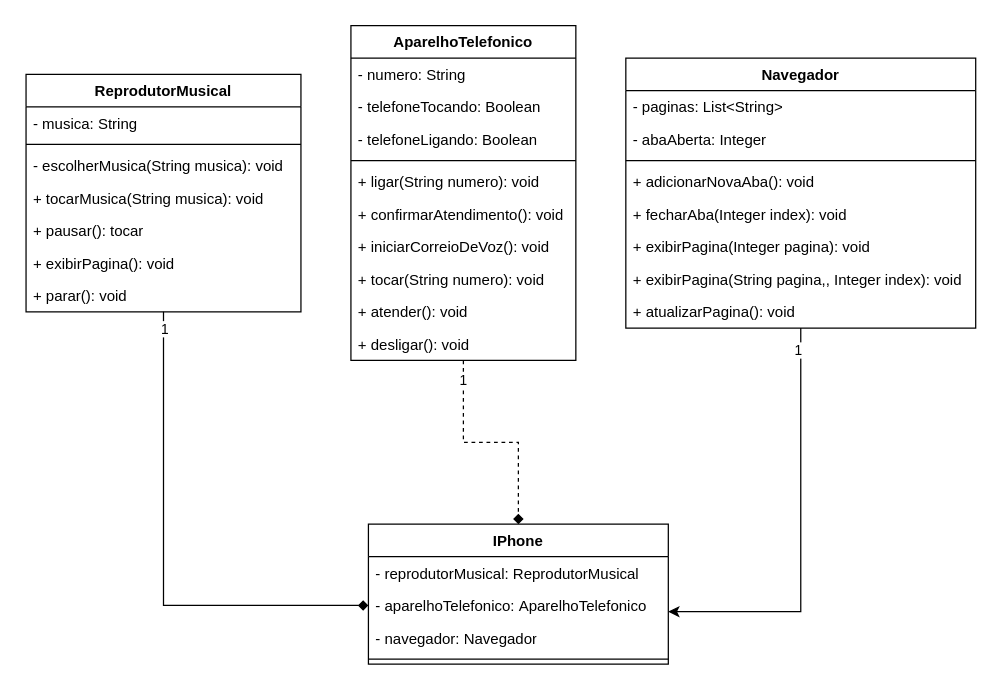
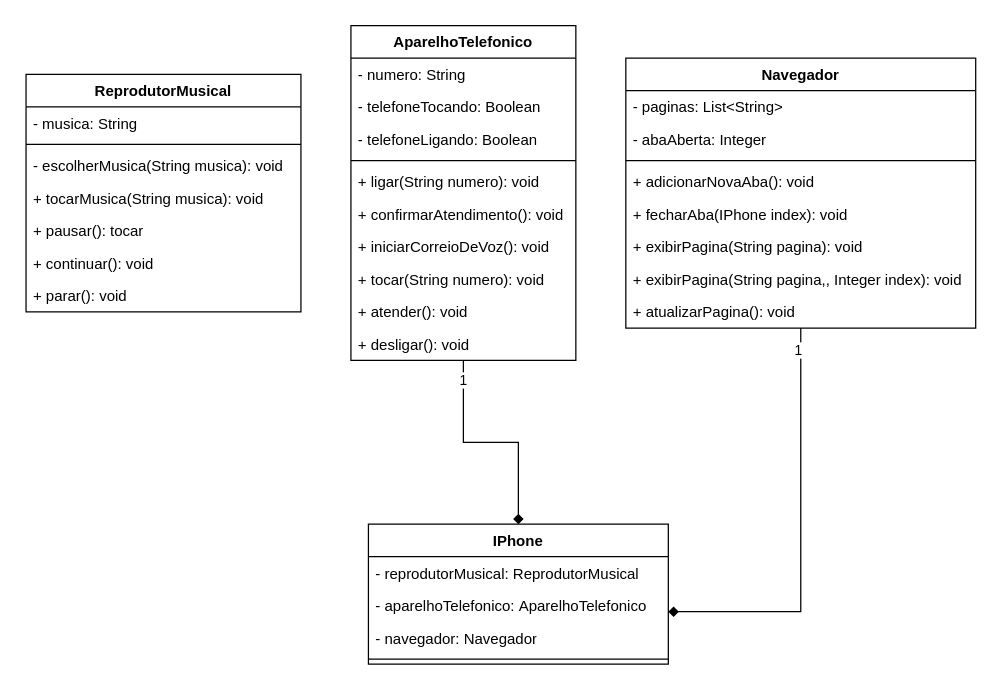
(758, 216) -> (754, 216)
(769, 248) -> (763, 248)
(114, 265) -> (105, 265)
(499, 443) -> (499, 443)
(163, 558) -> none
(678, 612) -> (679, 612)
